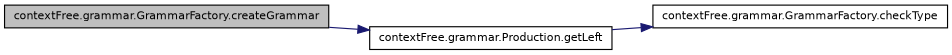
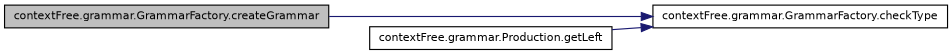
(344, 28) -> (485, 16)
